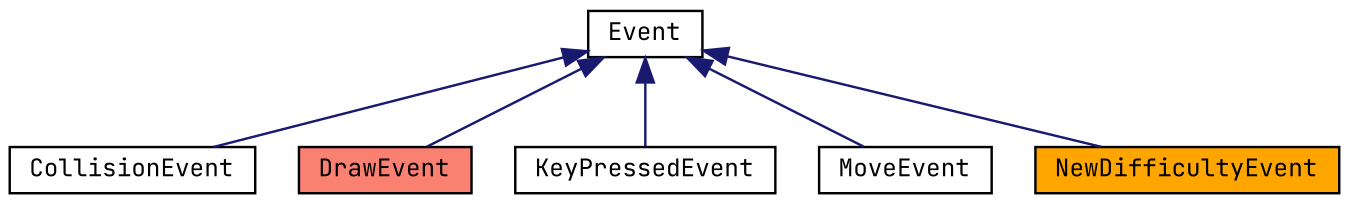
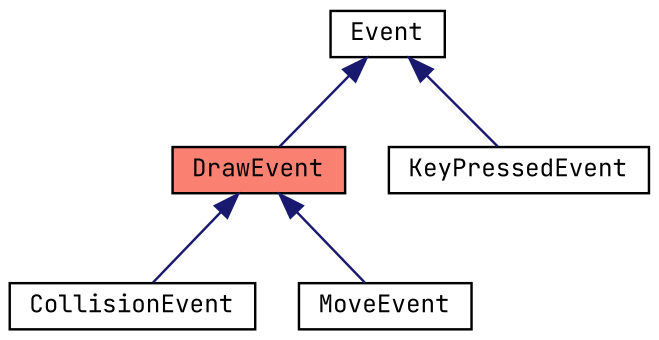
(389, 102) -> (187, 247)
(786, 108) -> (331, 247)
(1187, 170) -> none
